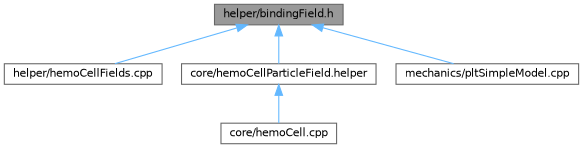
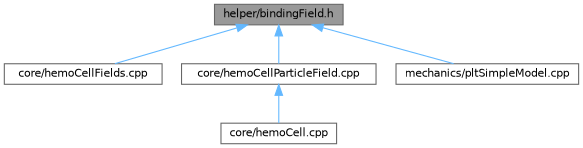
(83, 74) -> (83, 74)
(279, 74) -> (279, 74)
